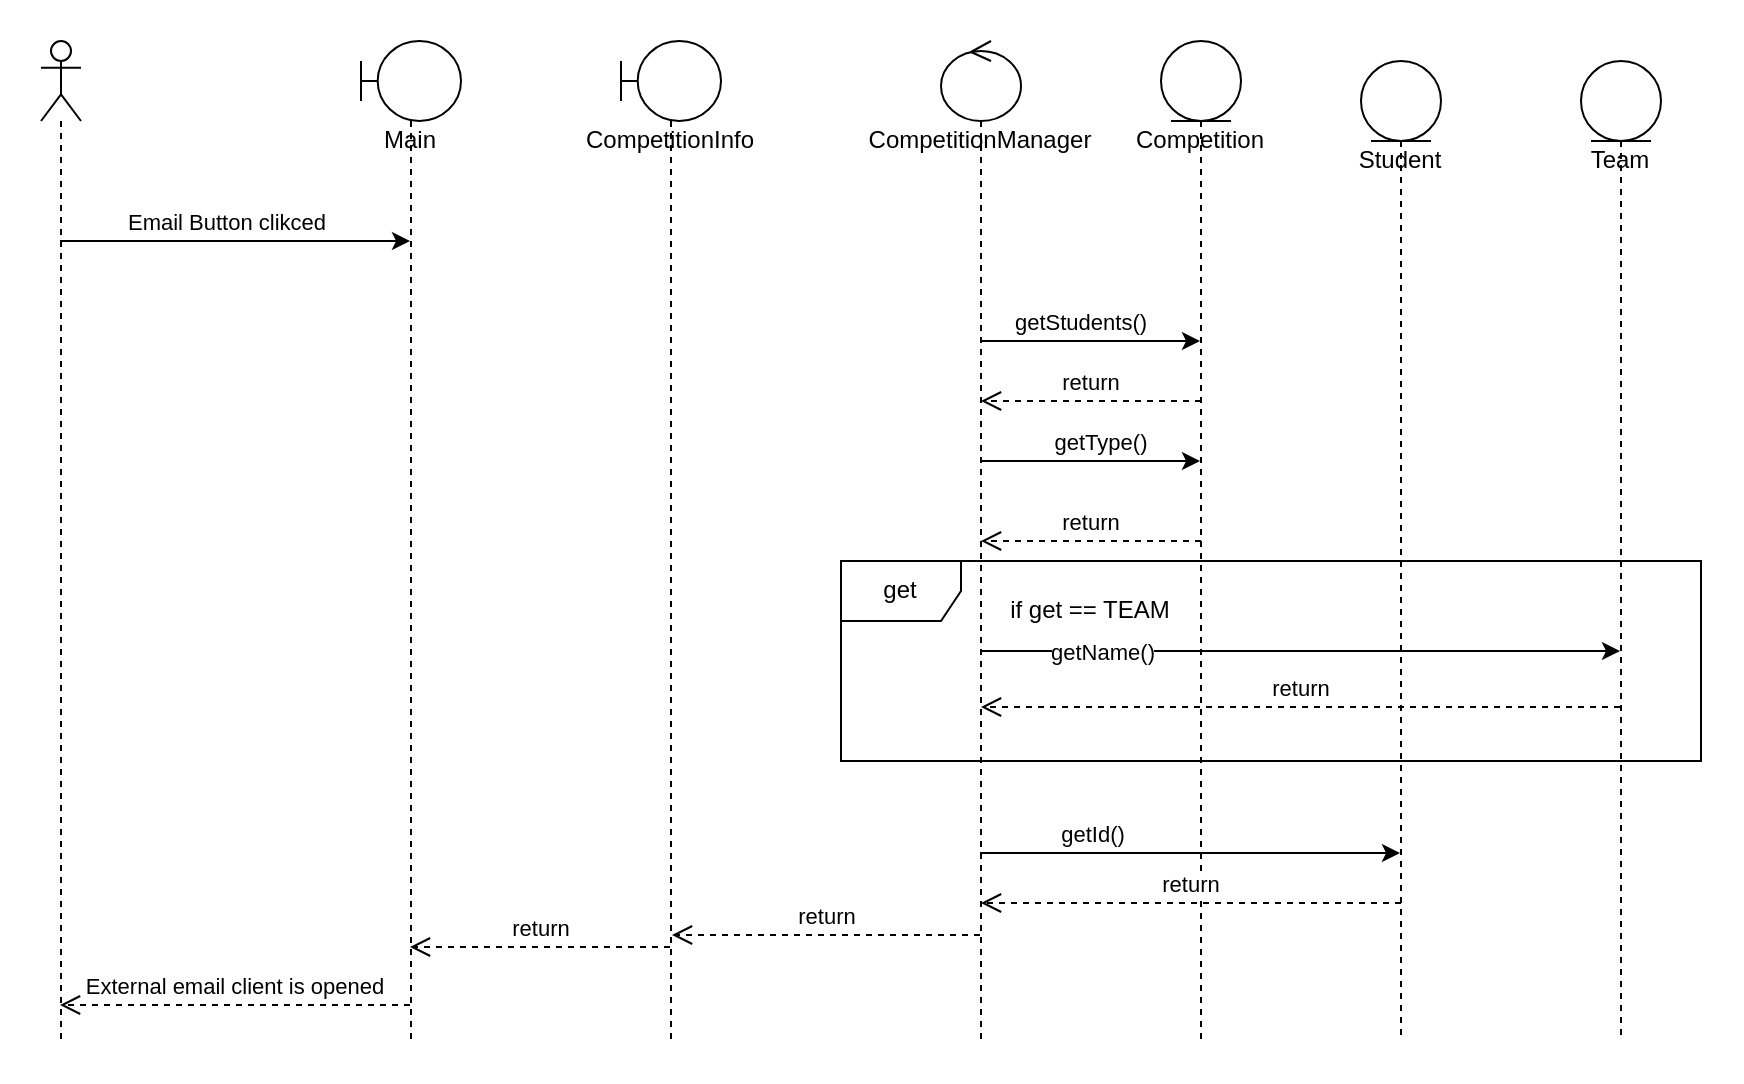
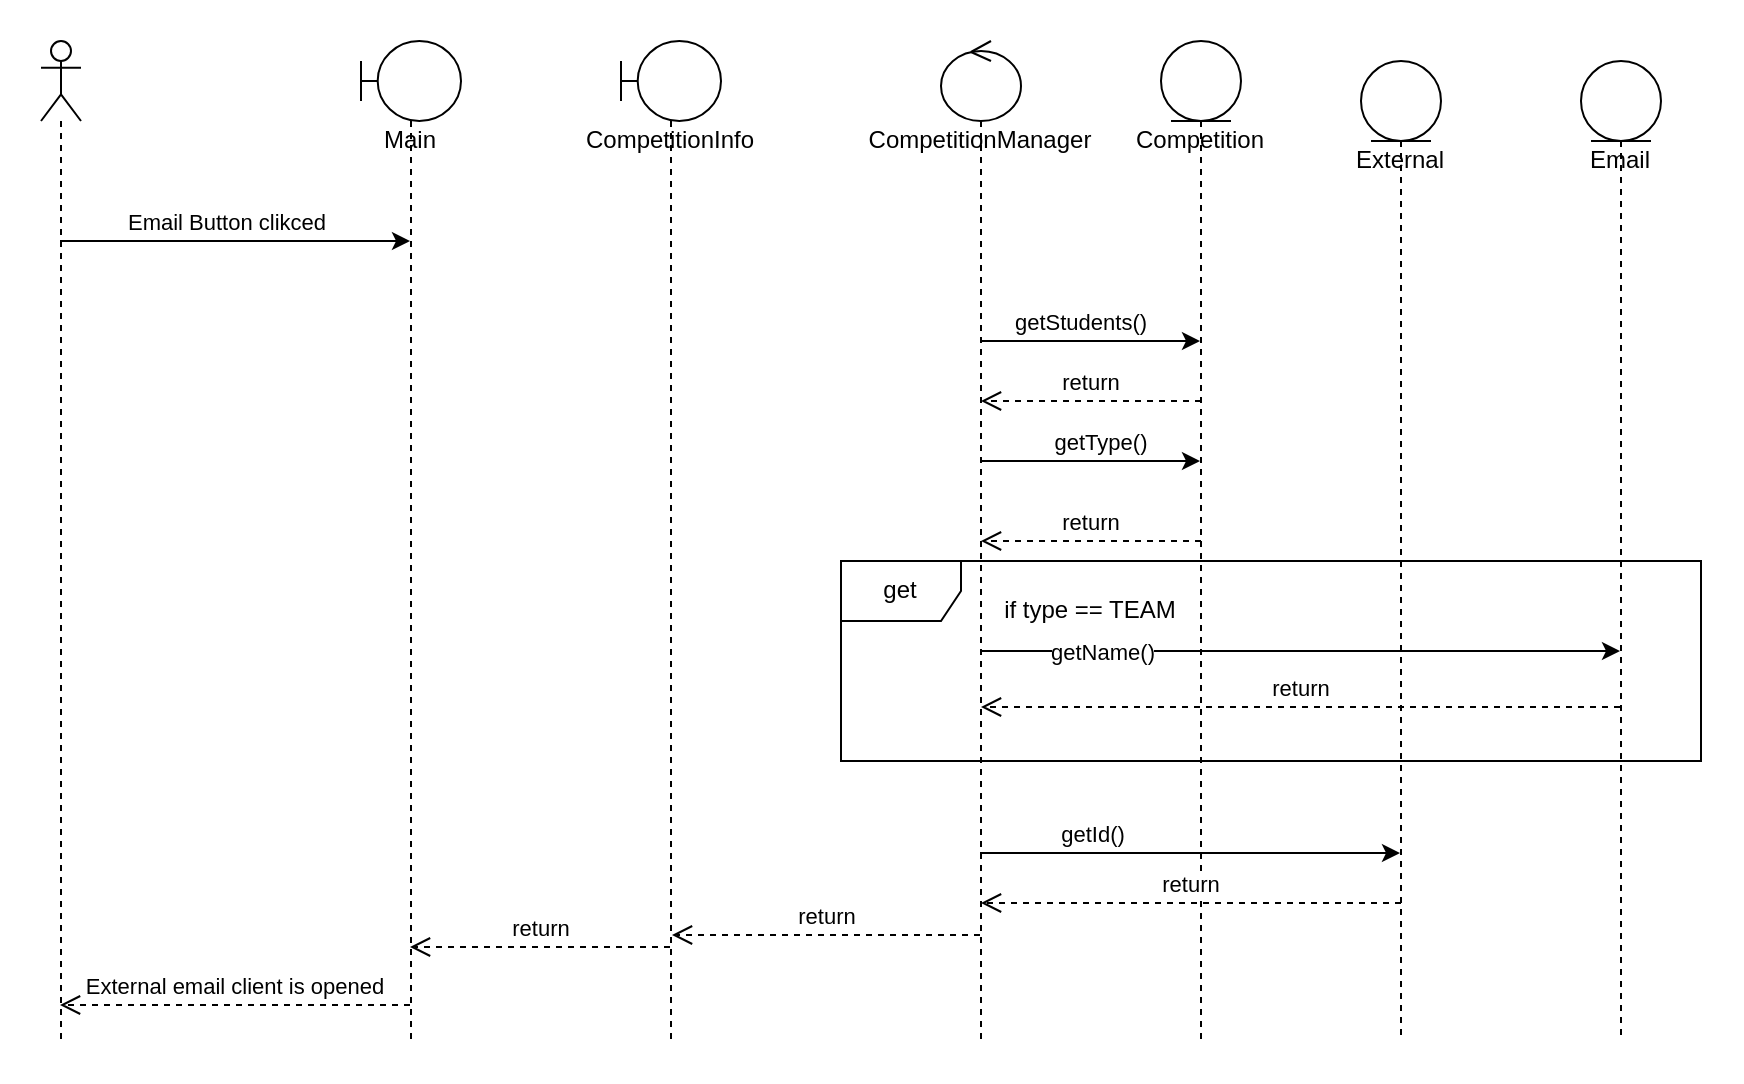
(1621, 161) -> (1621, 161)
(1401, 176) -> (1401, 176)
(1091, 611) -> (1091, 611)
